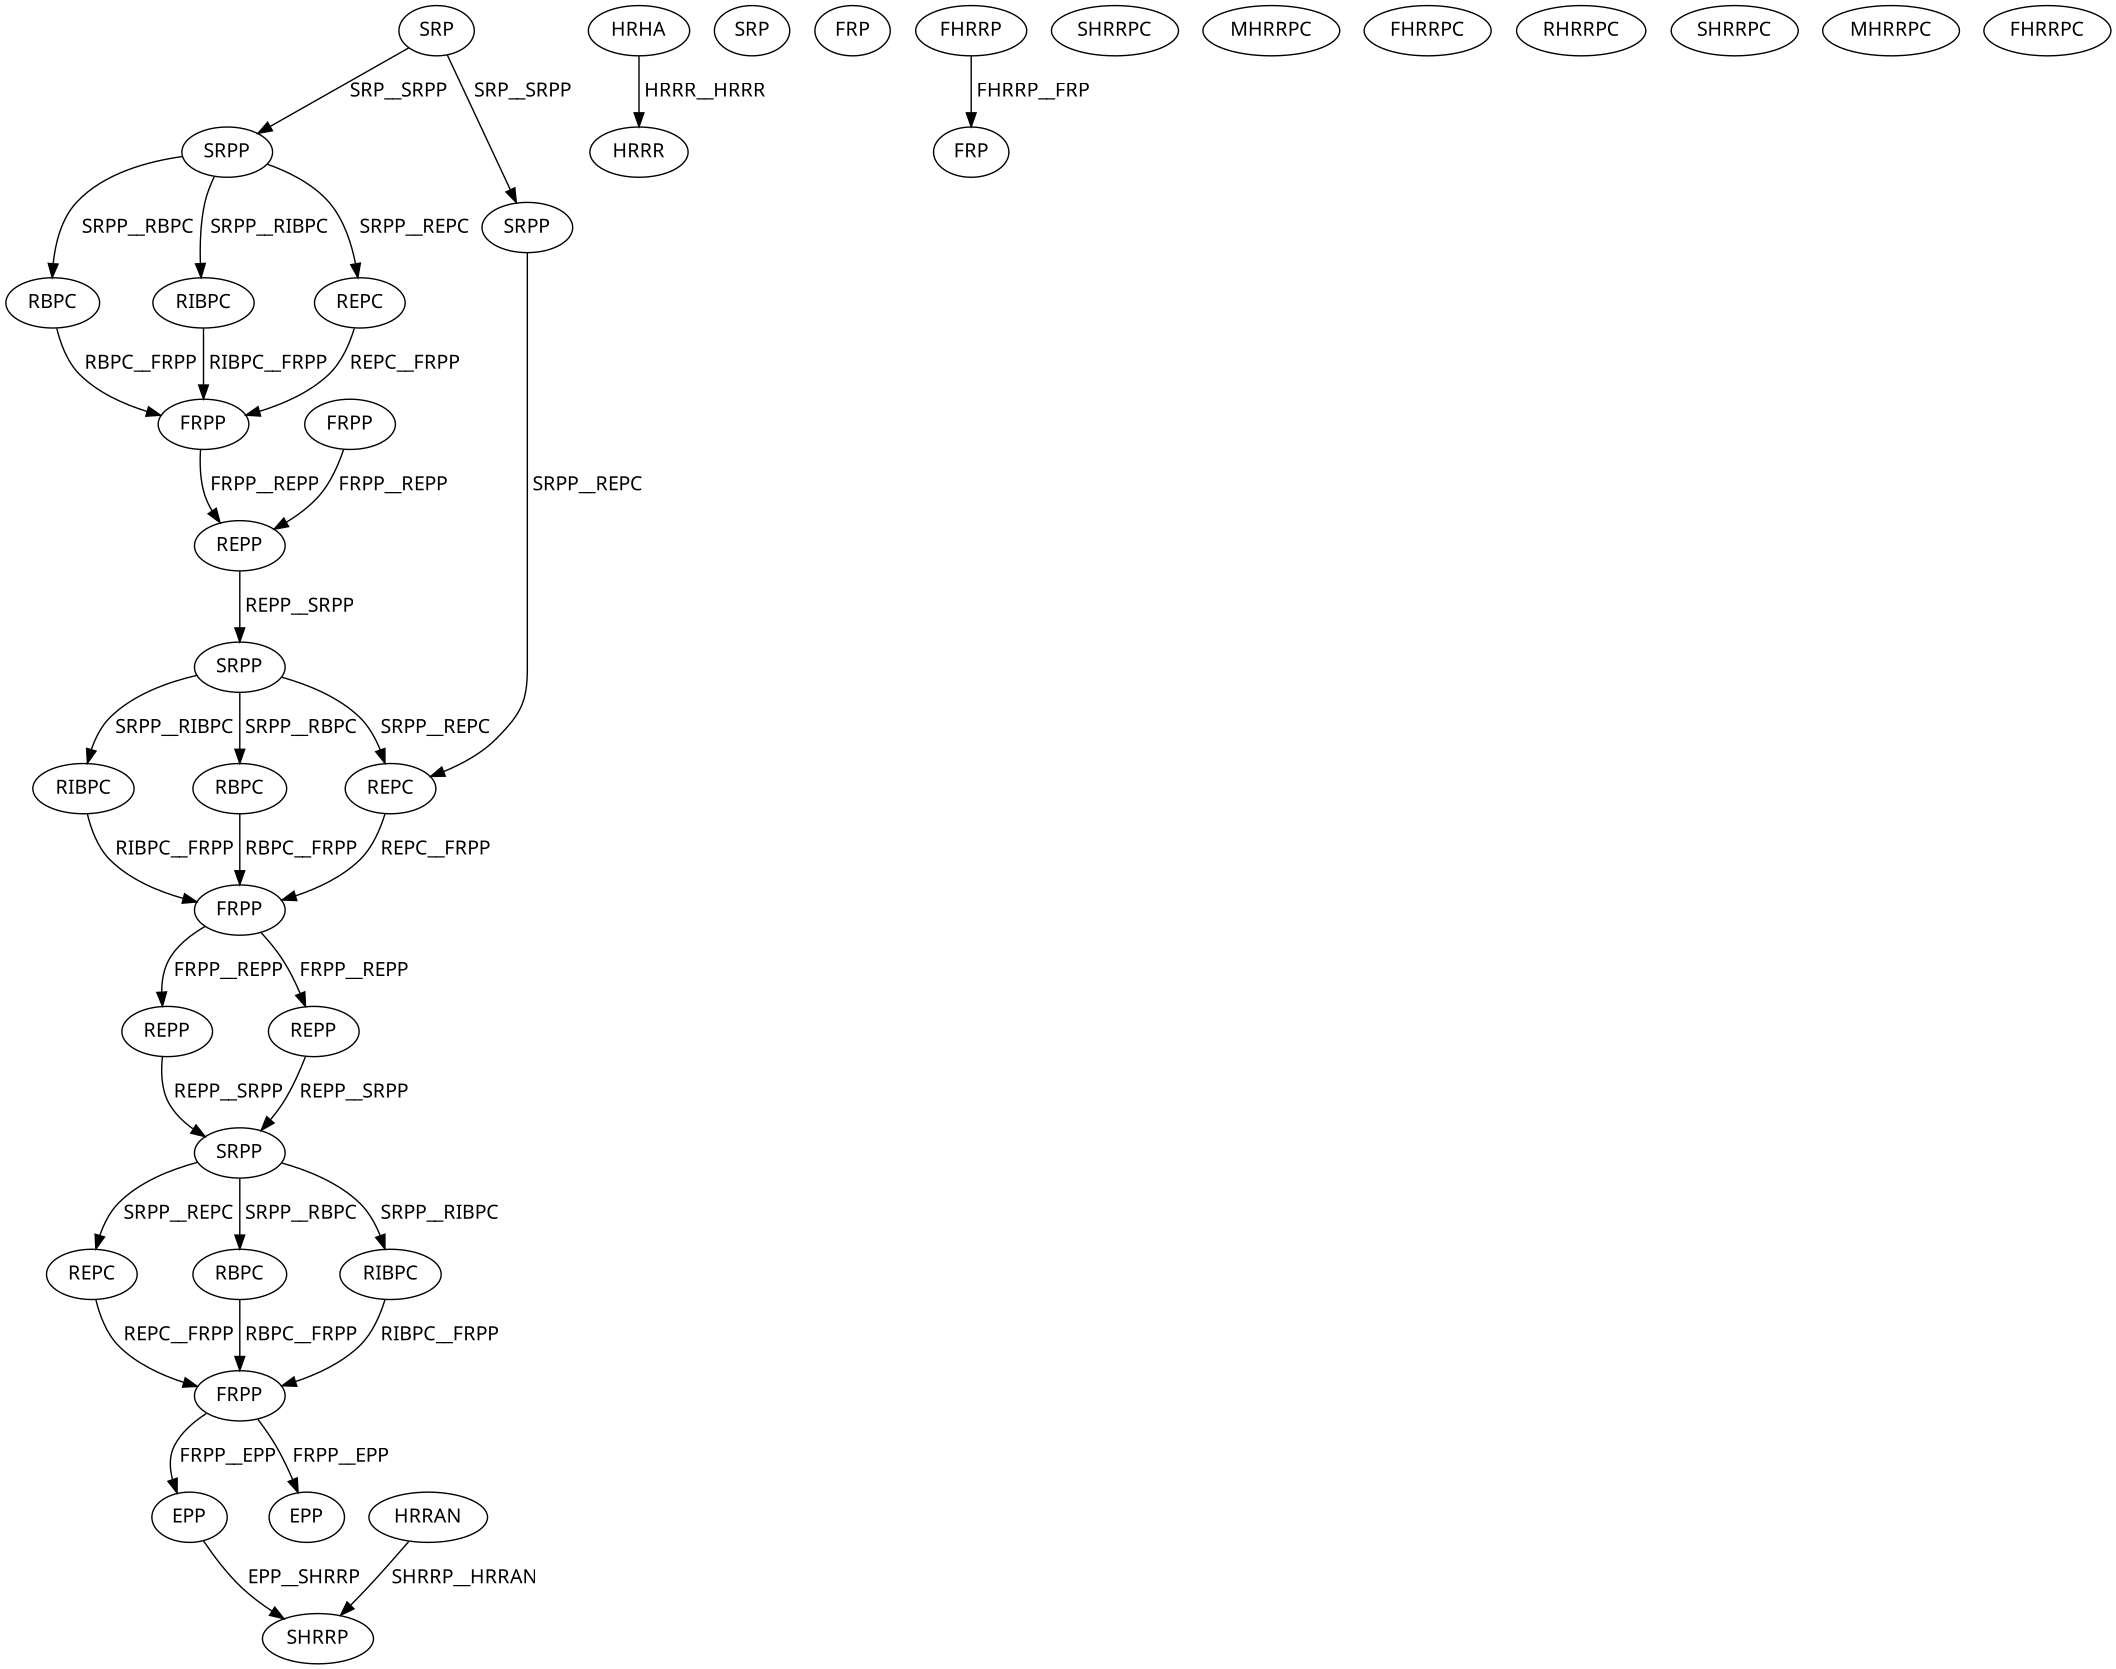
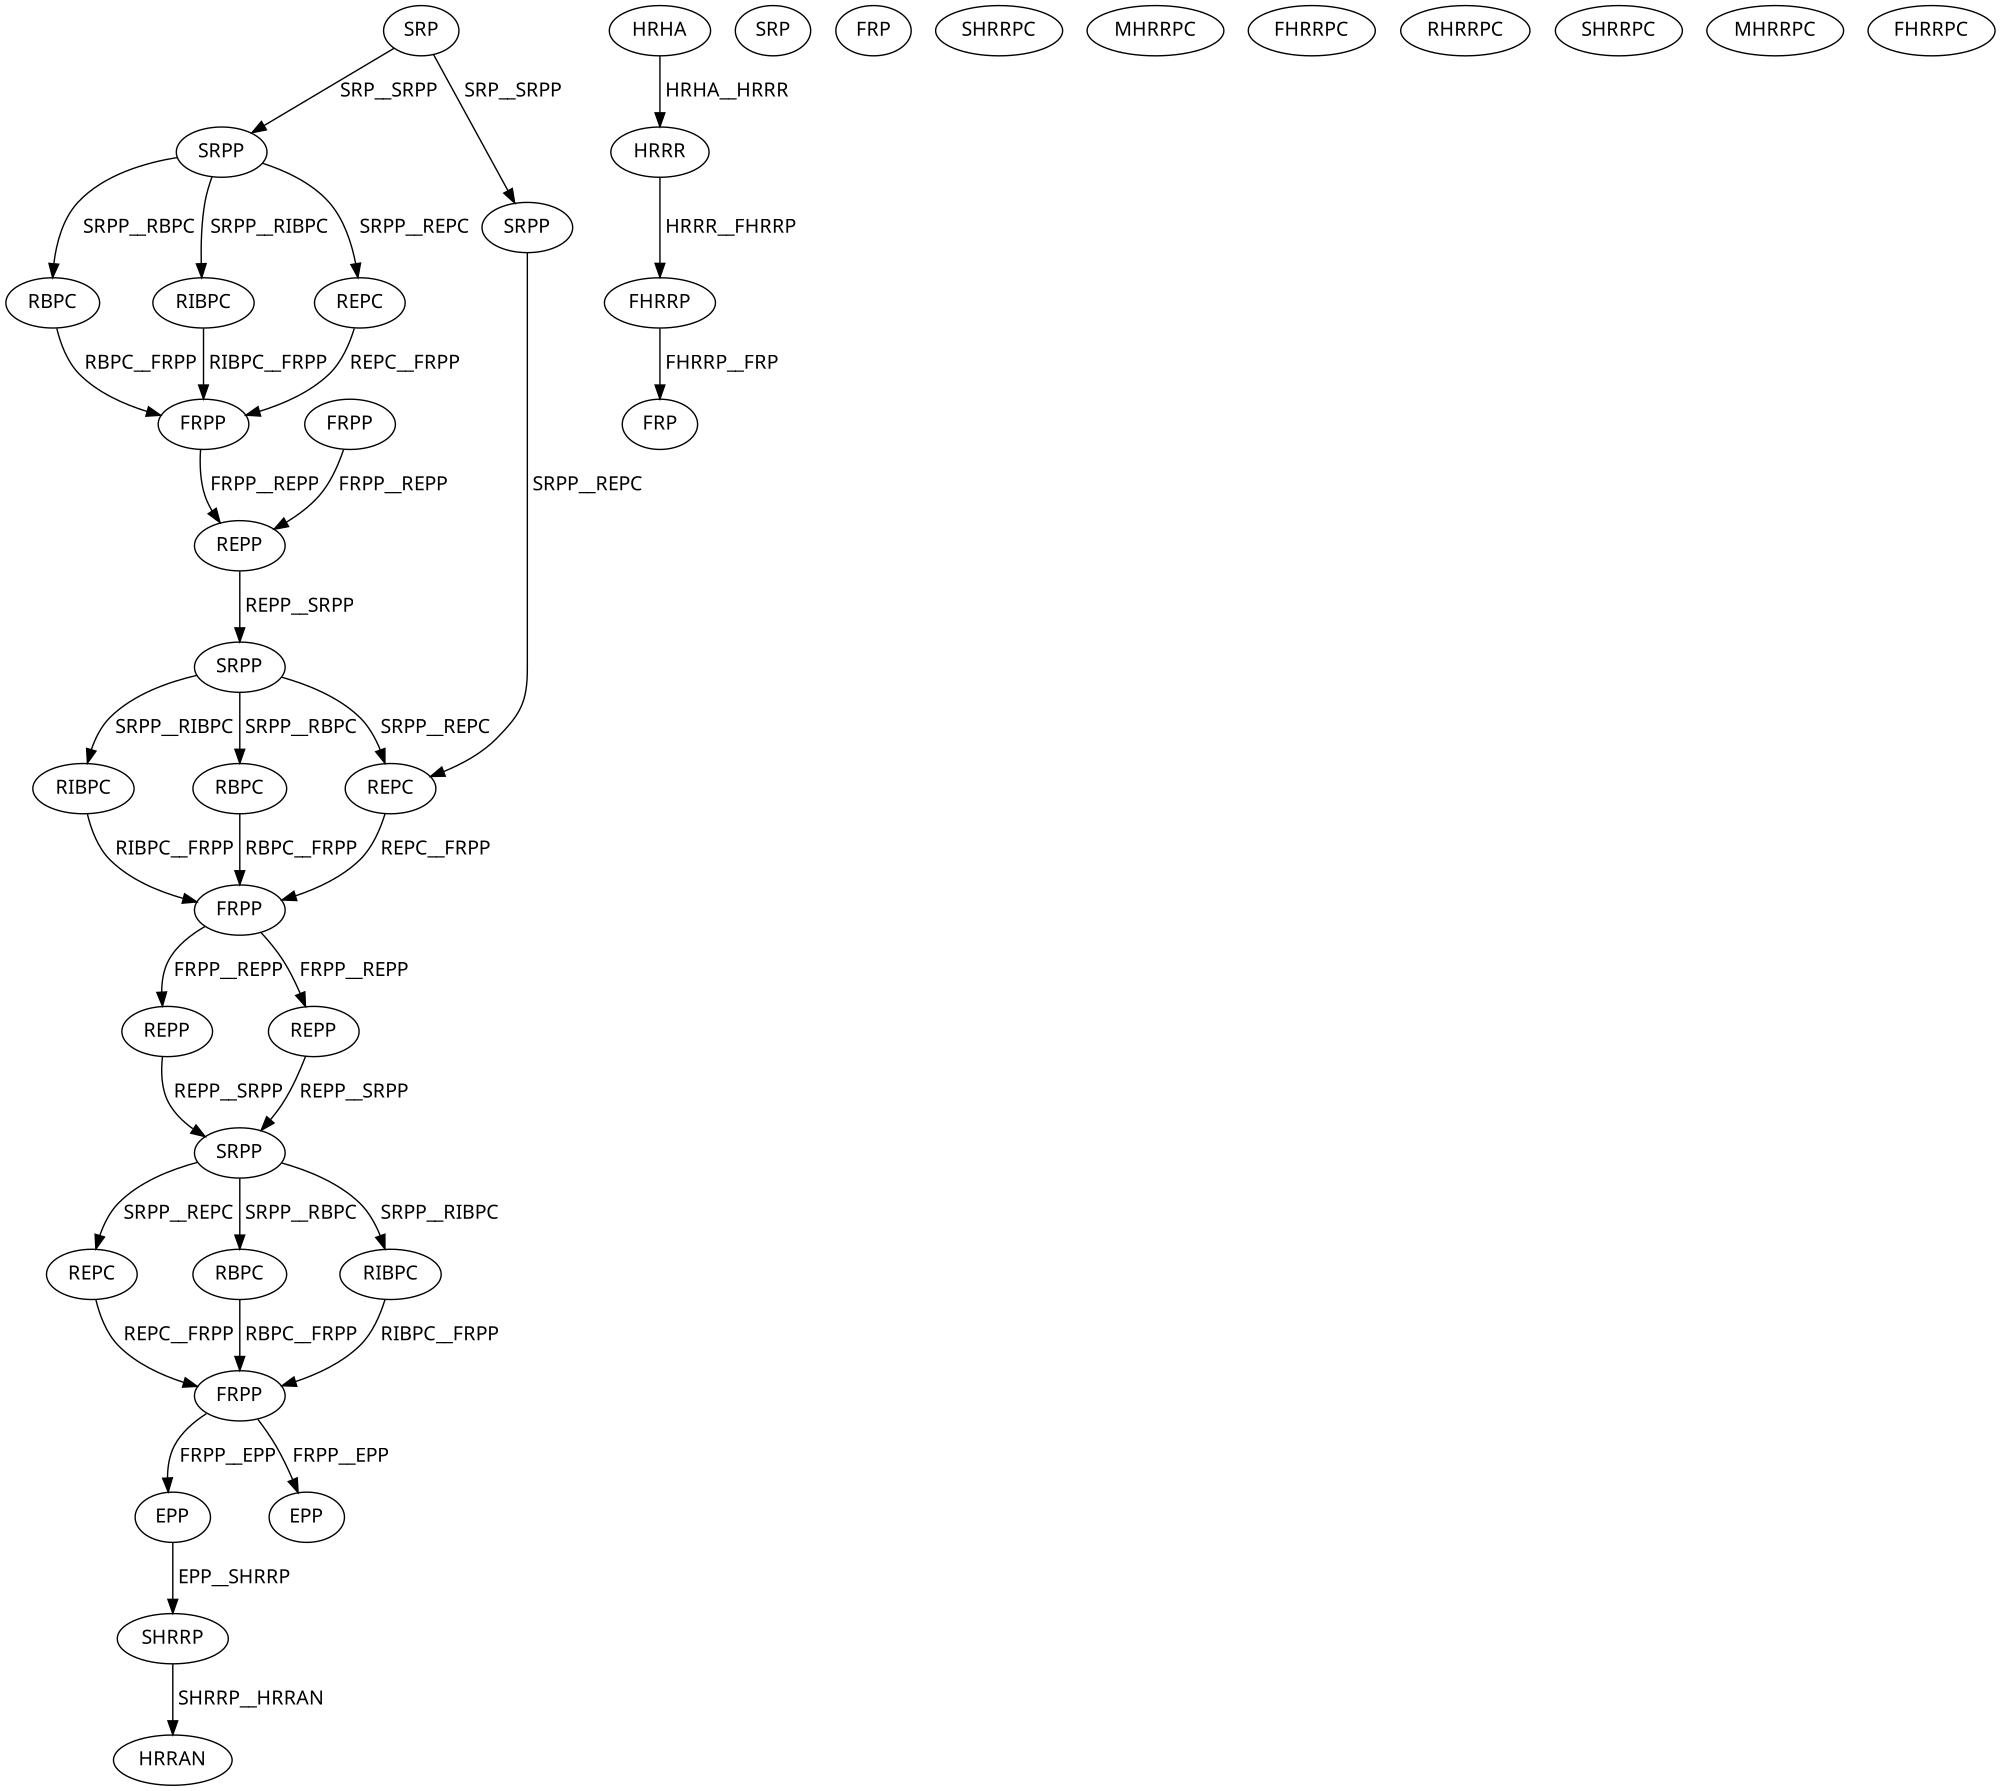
(703, 91) -> (725, 91)
none -> (660, 220)
(380, 1574) -> (173, 1692)
